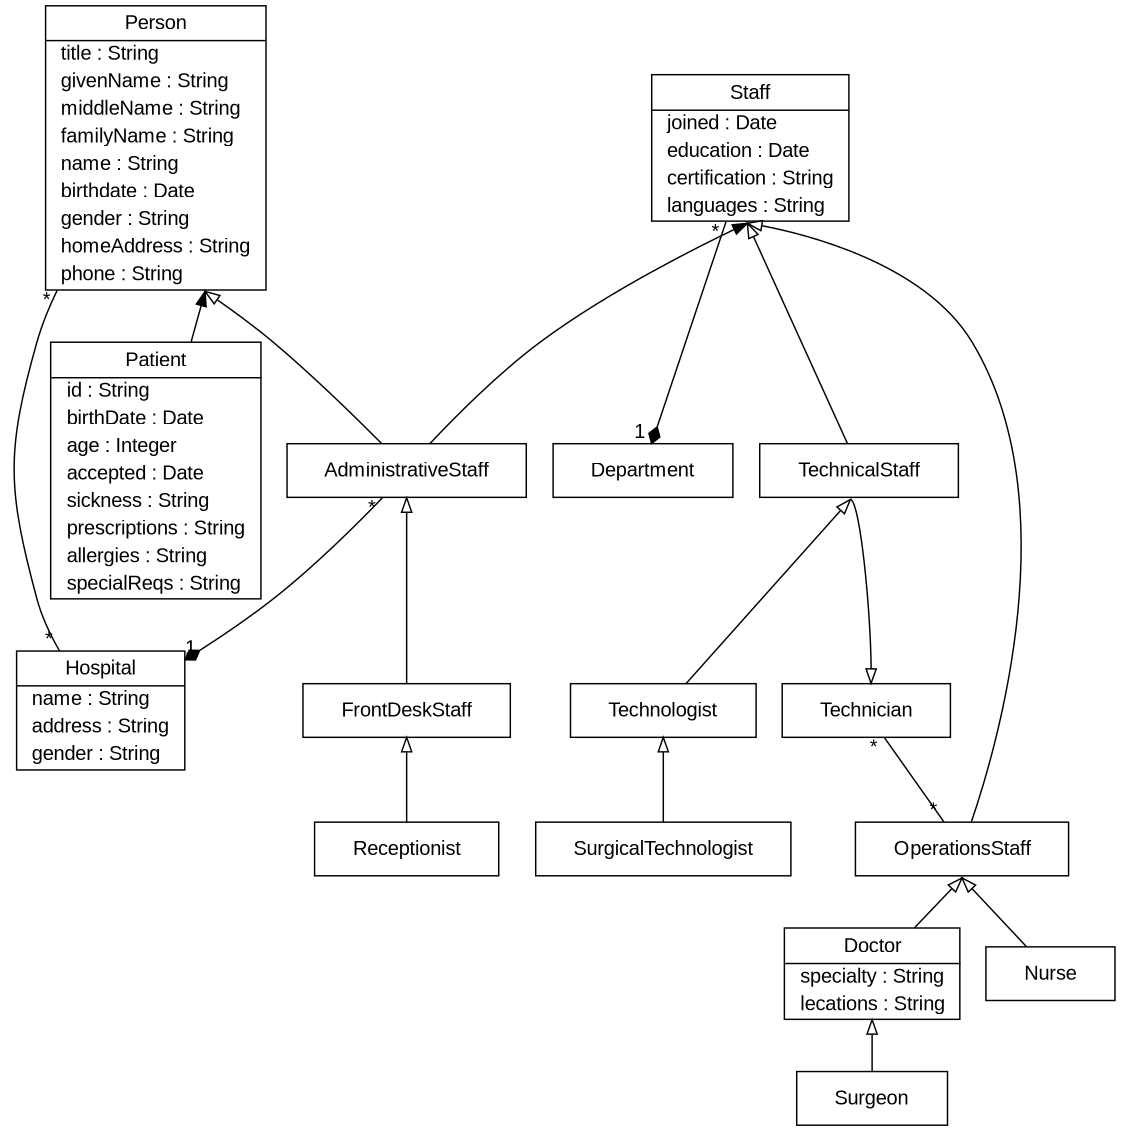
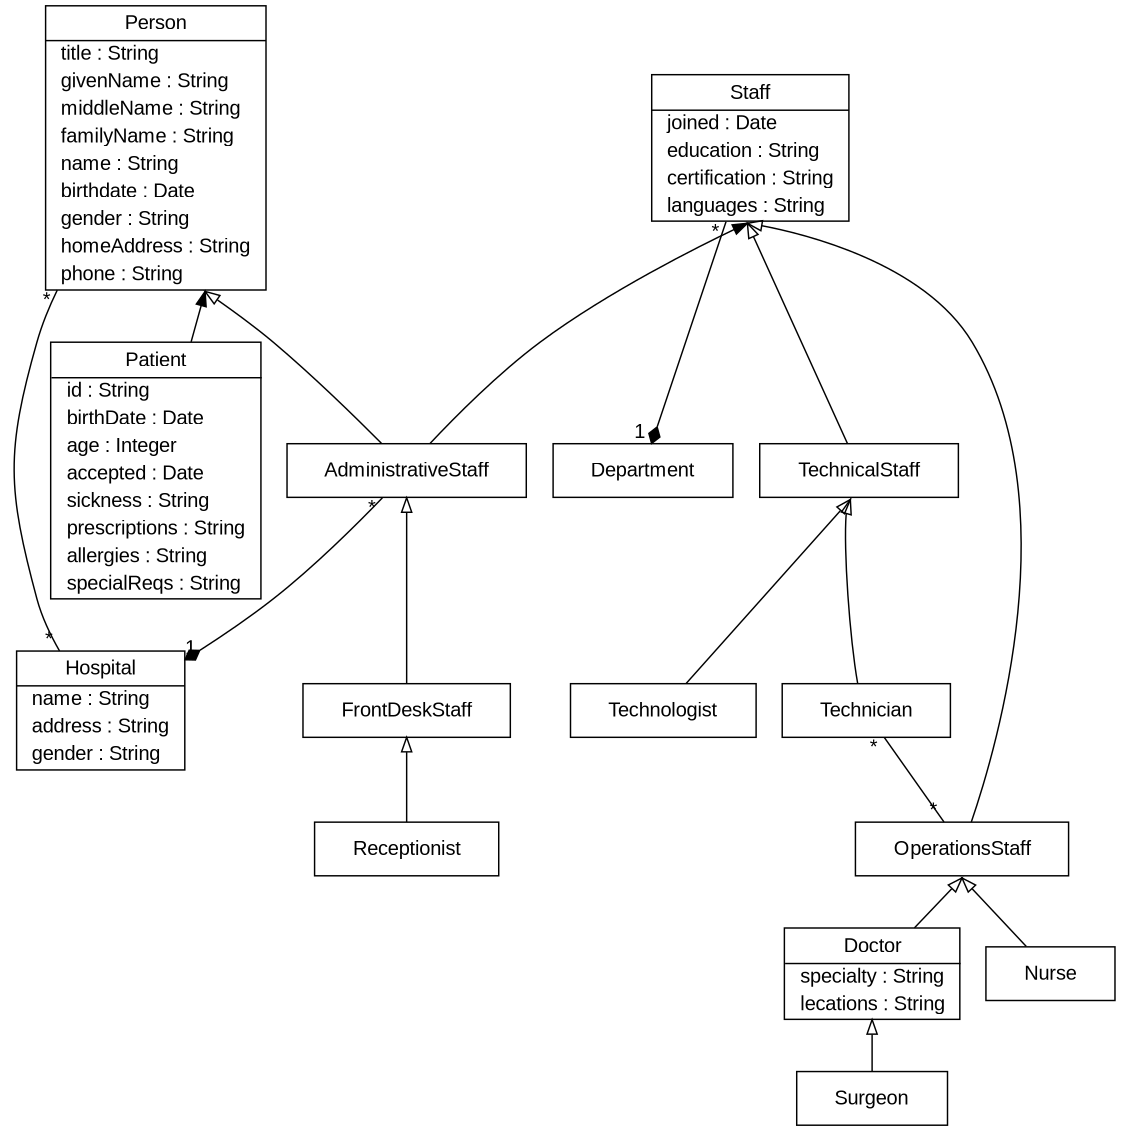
(739, 151) -> (744, 151)
(866, 583) -> (848, 599)
(663, 849) -> none
